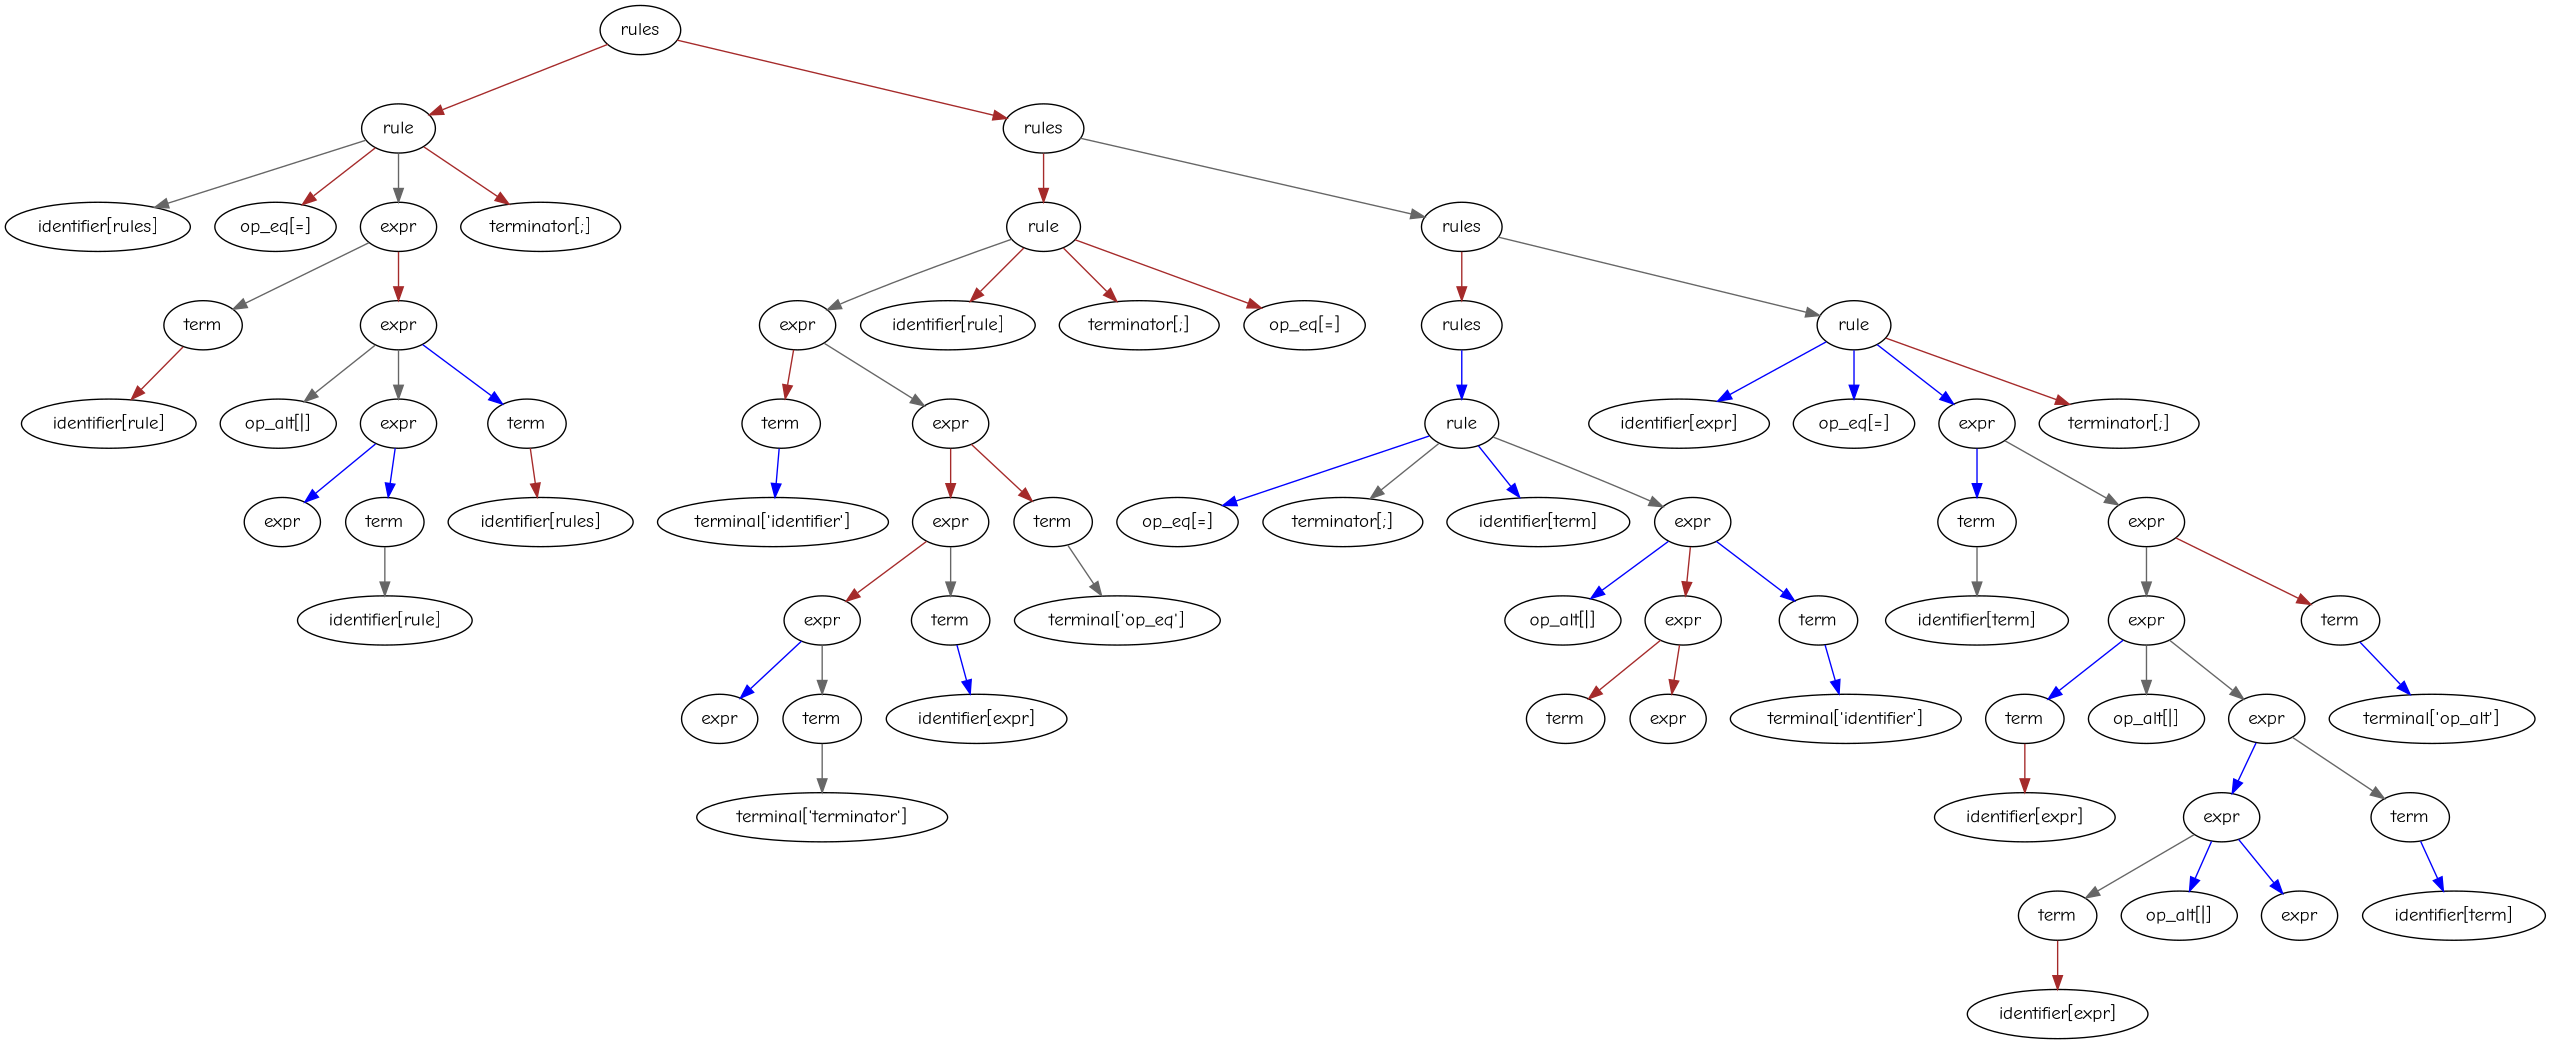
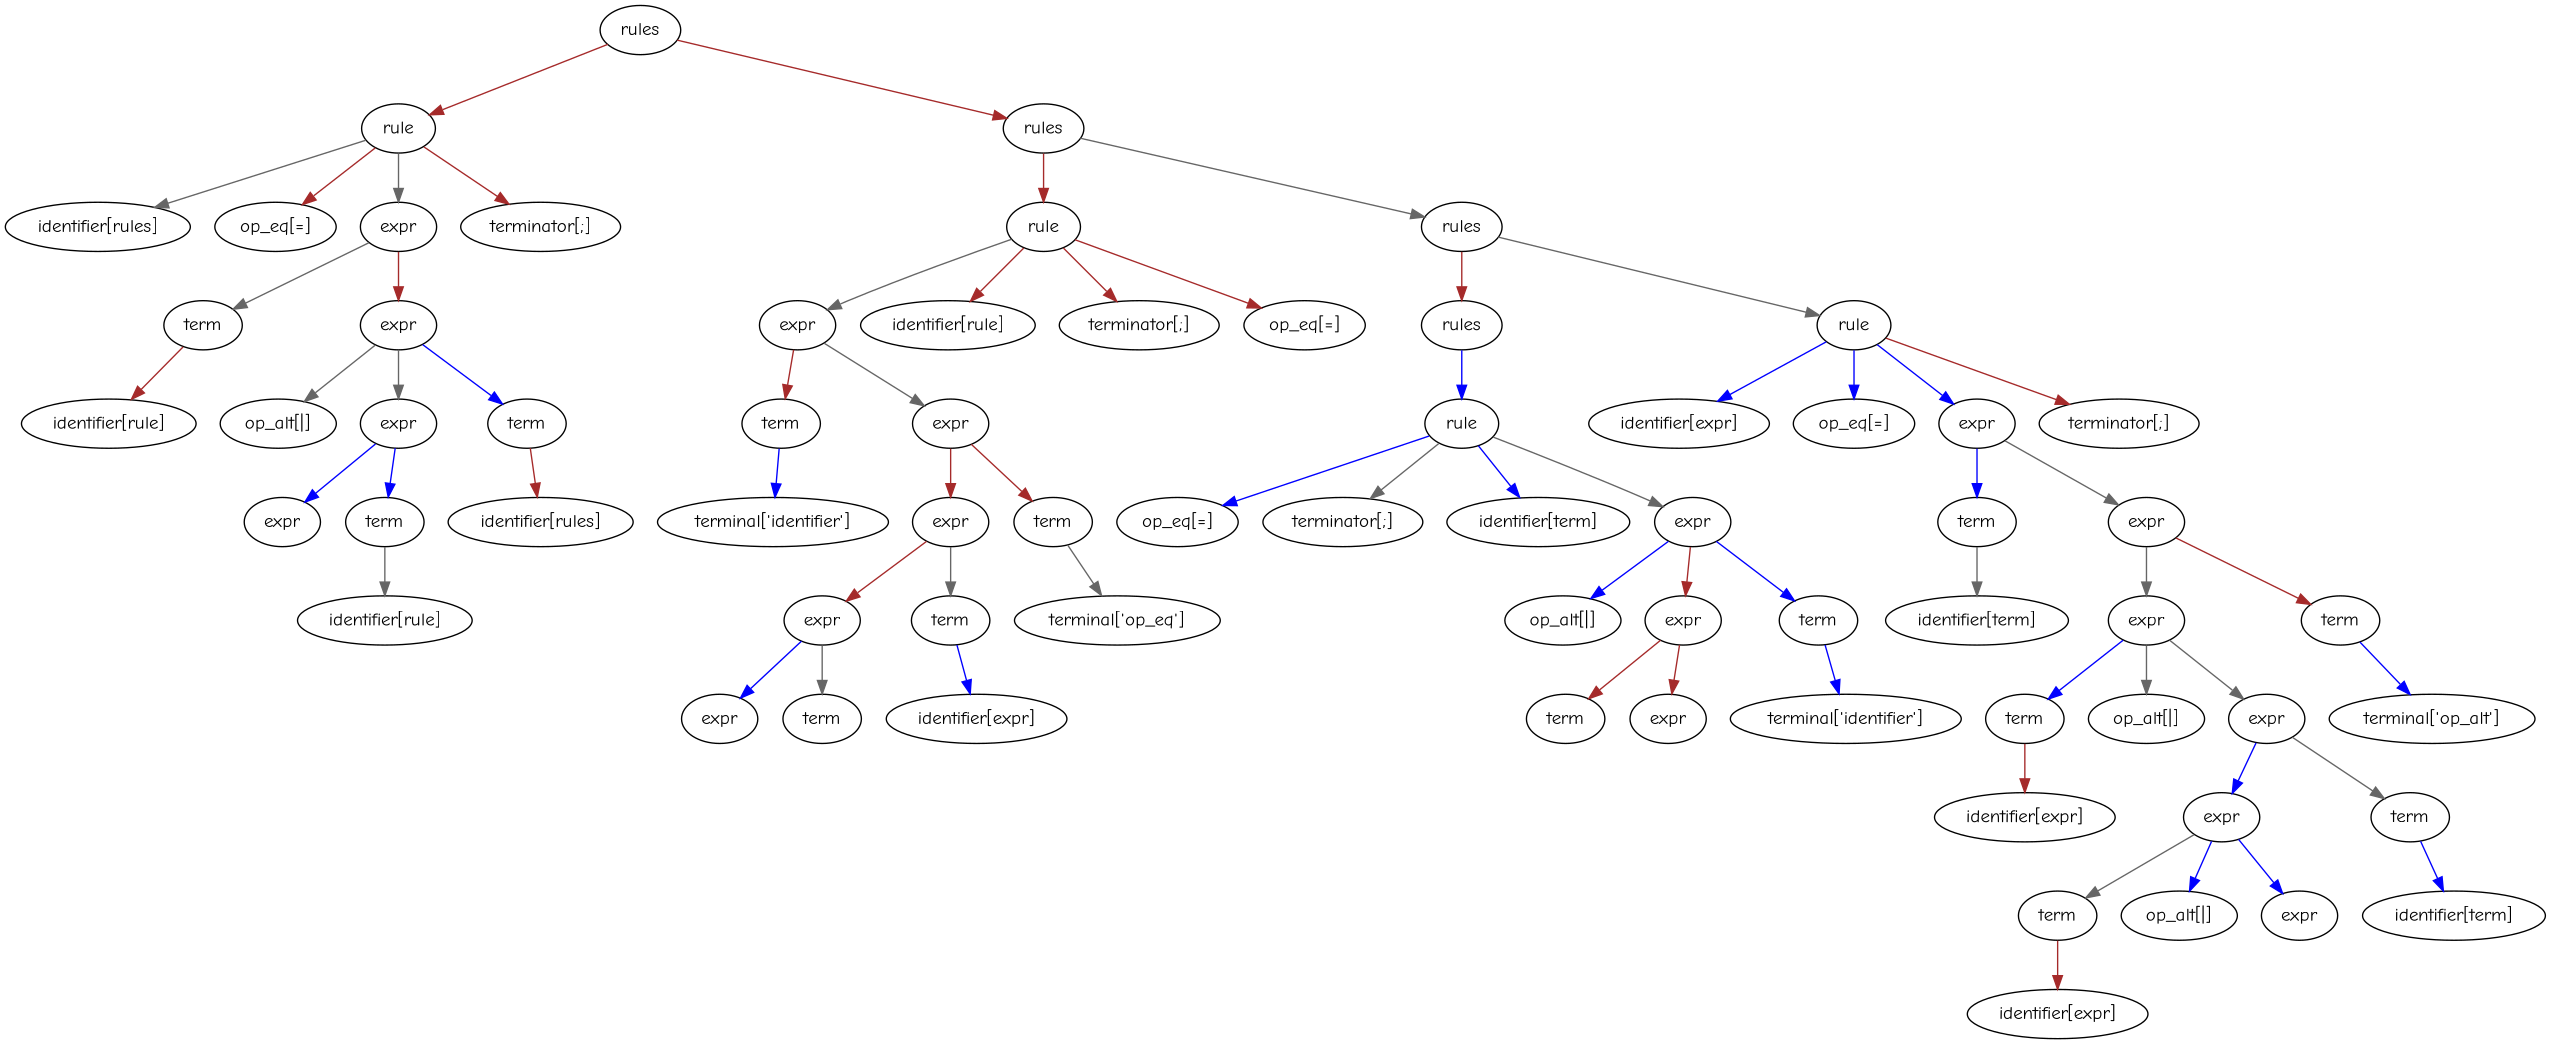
(822, 817) -> none
